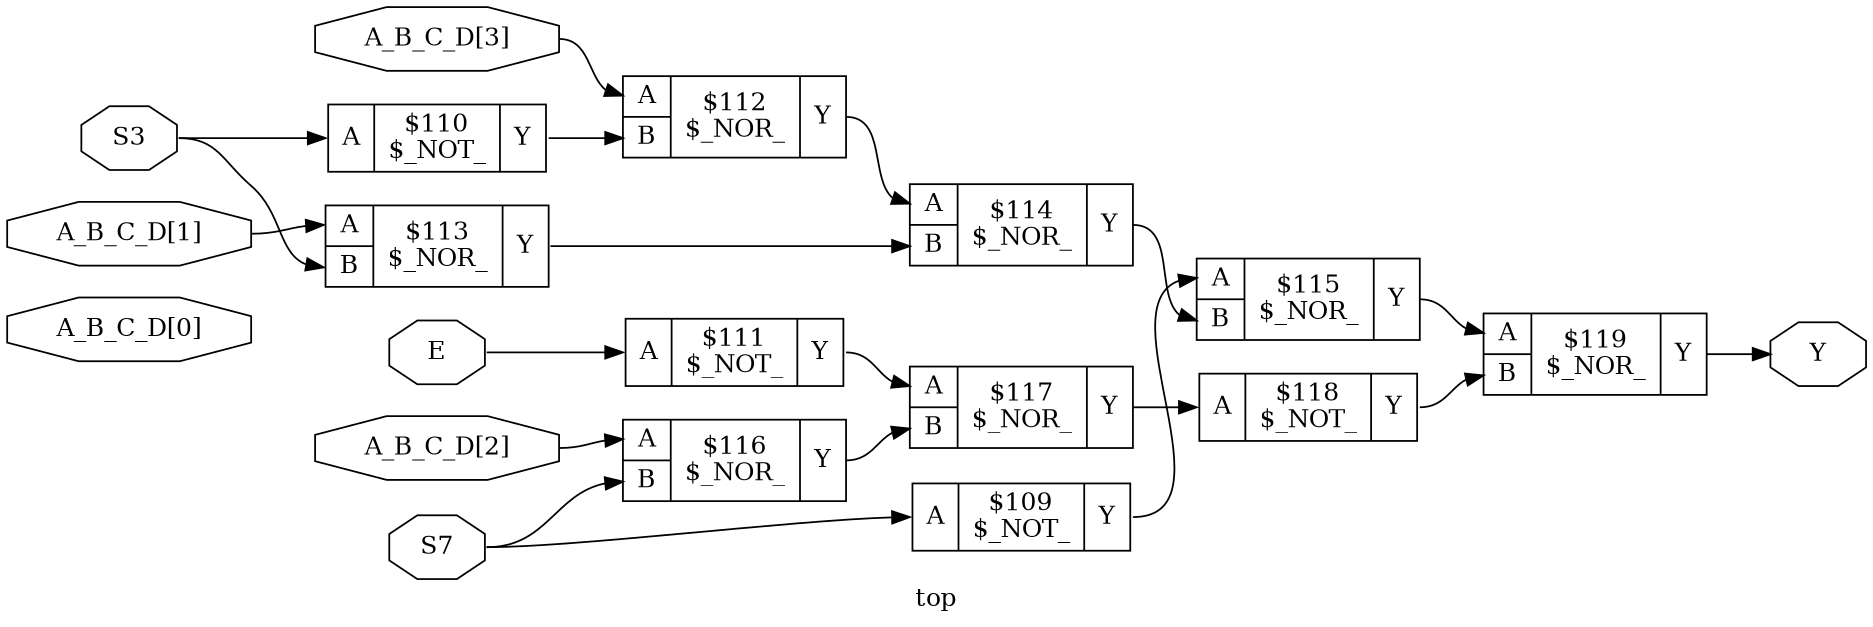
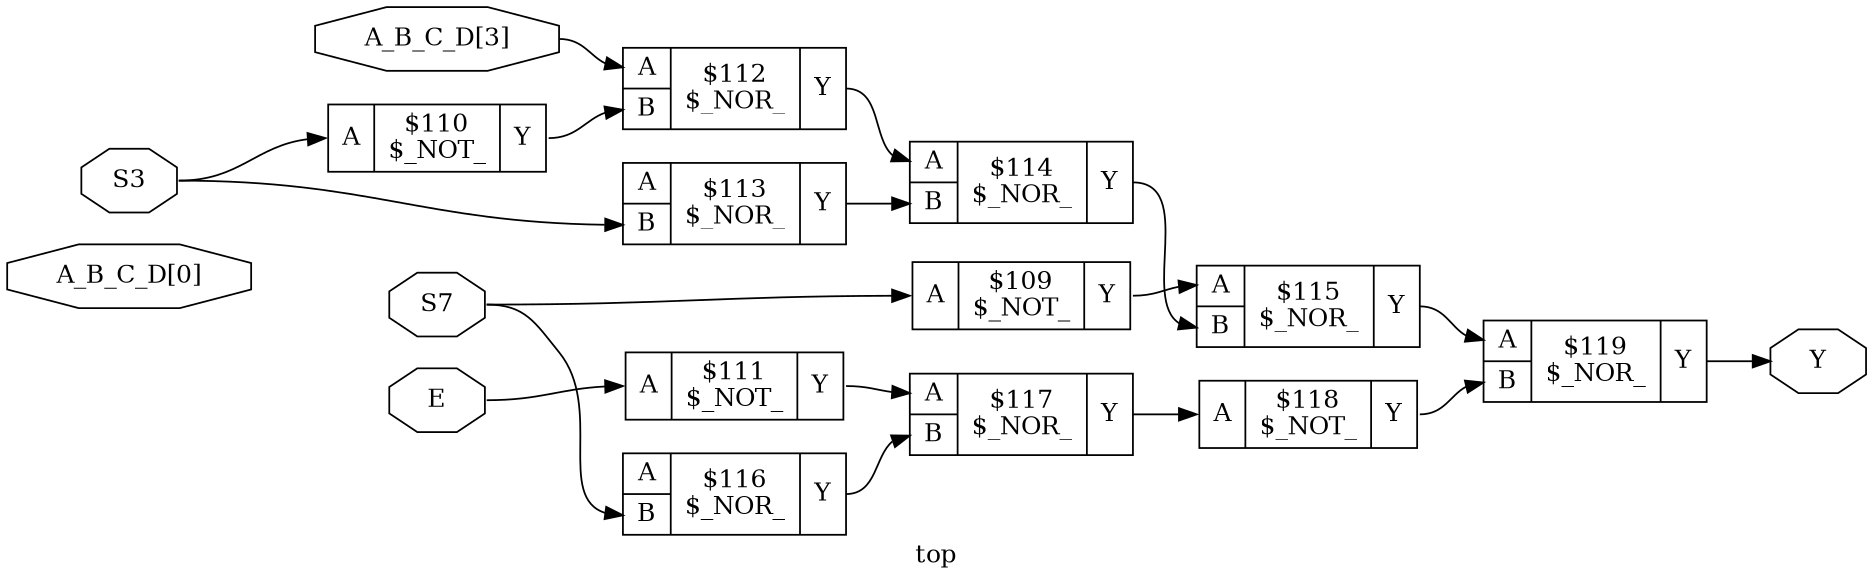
(129, 234) -> none
(437, 448) -> none
